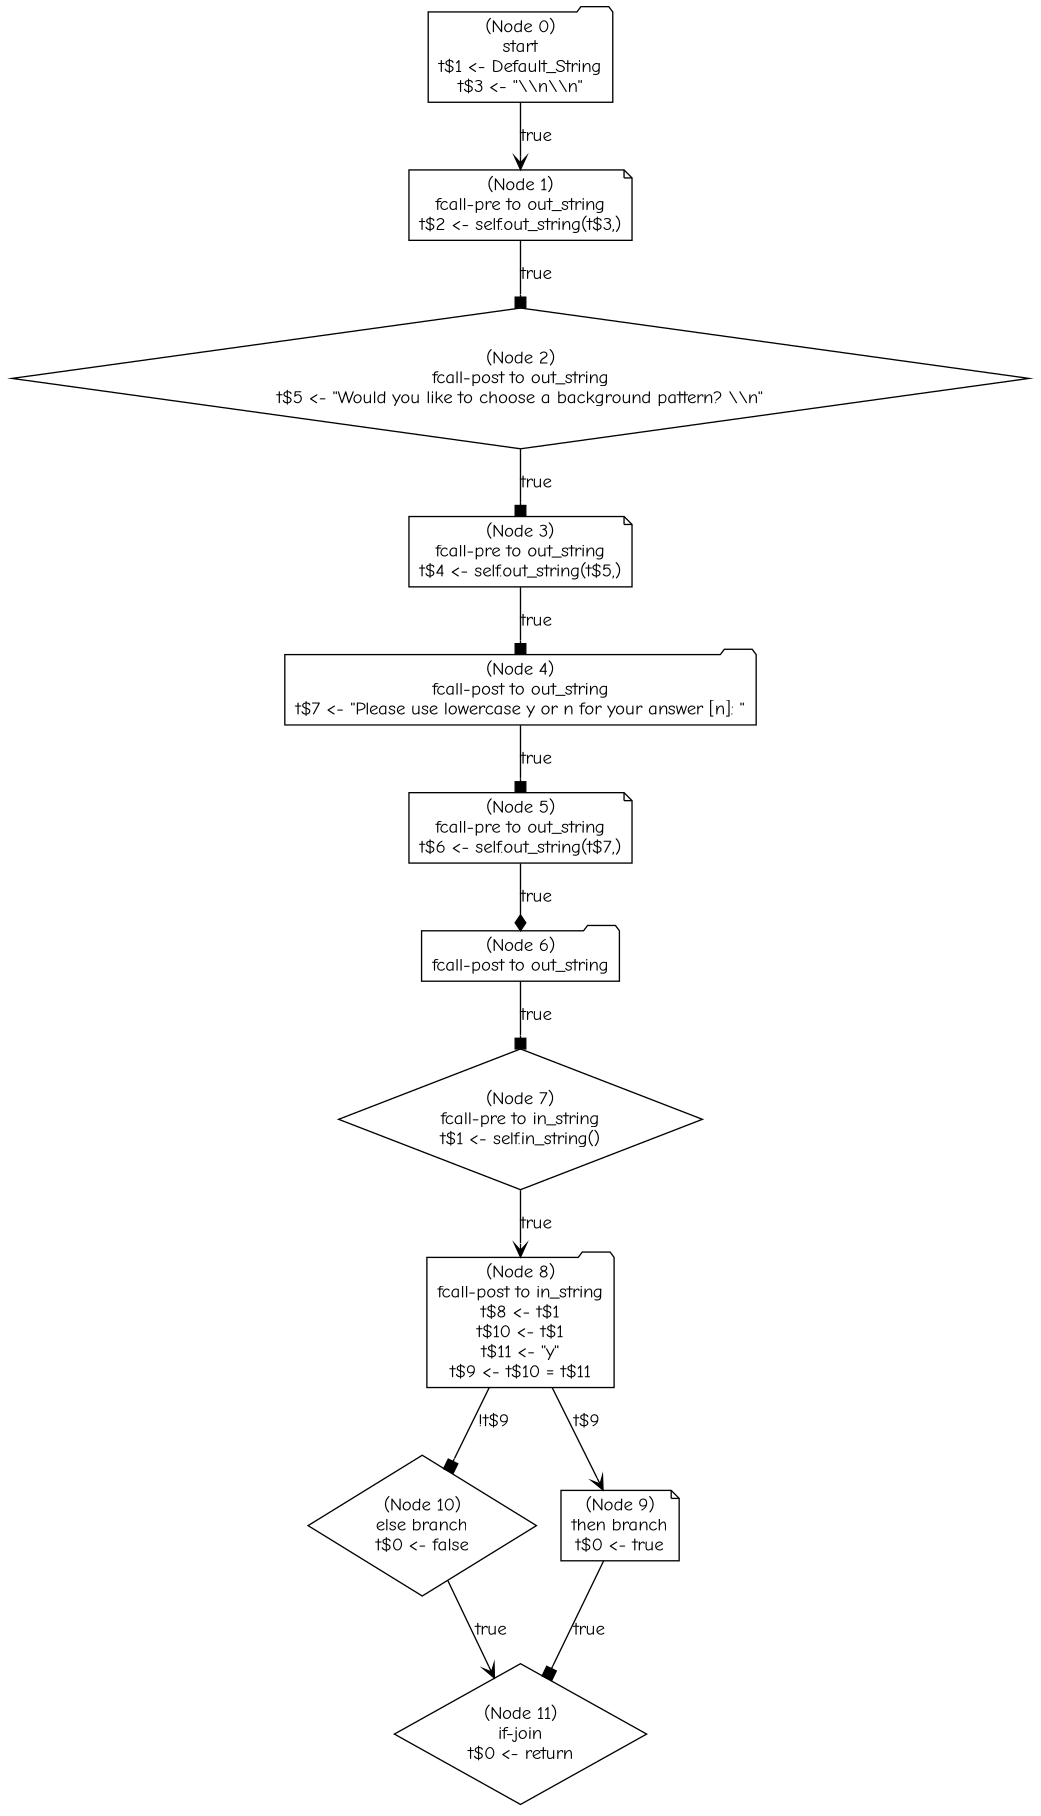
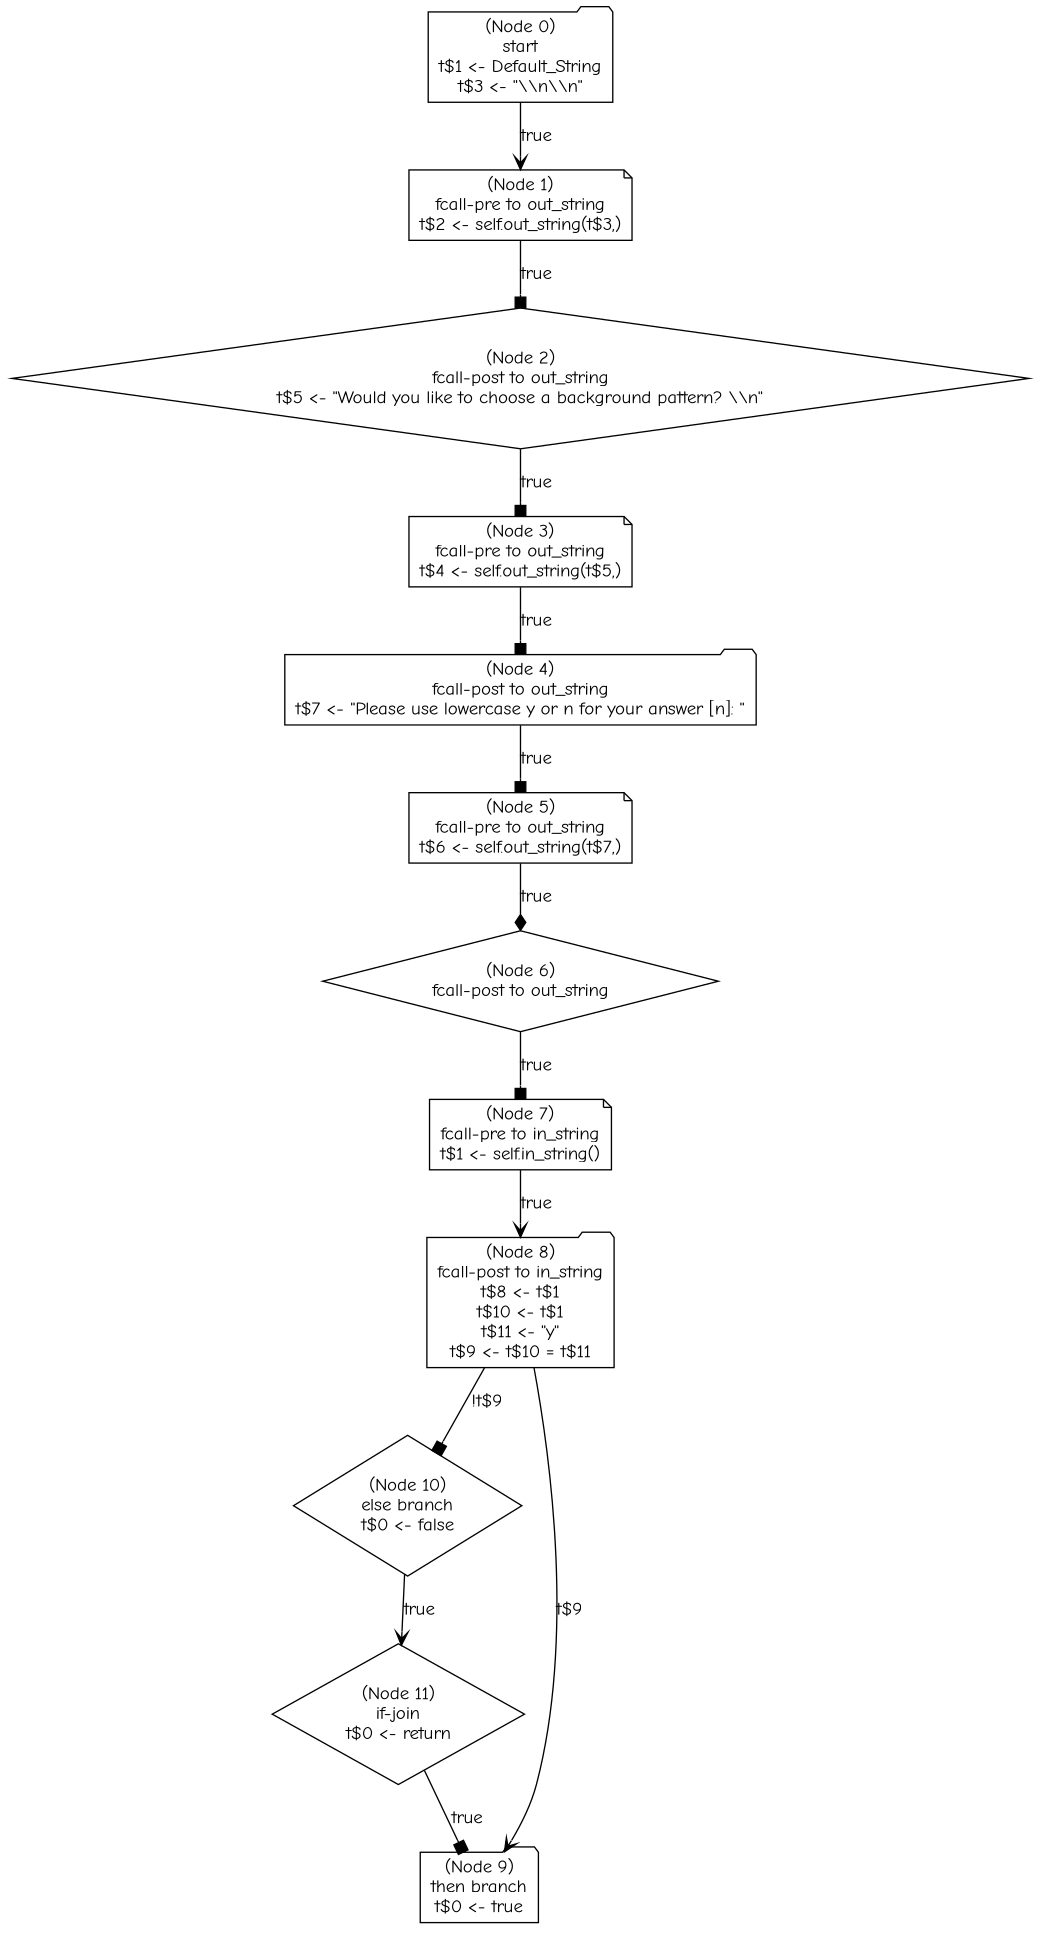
(520, 956) -> (520, 981)
(520, 1119) -> (520, 1135)
(620, 1526) -> (479, 1887)
(578, 1613) -> (441, 1805)
